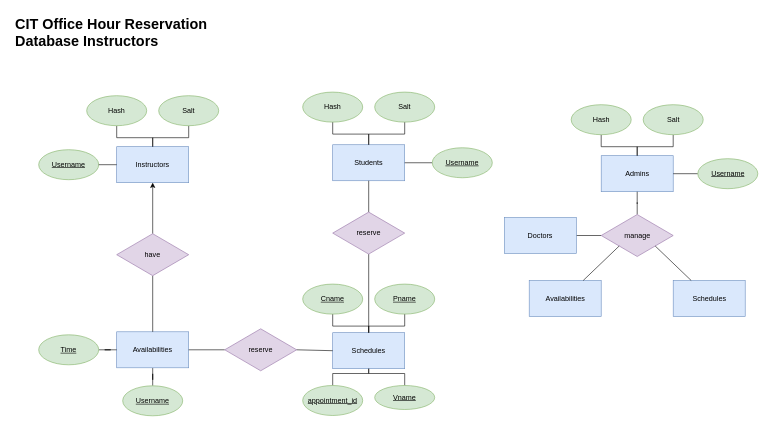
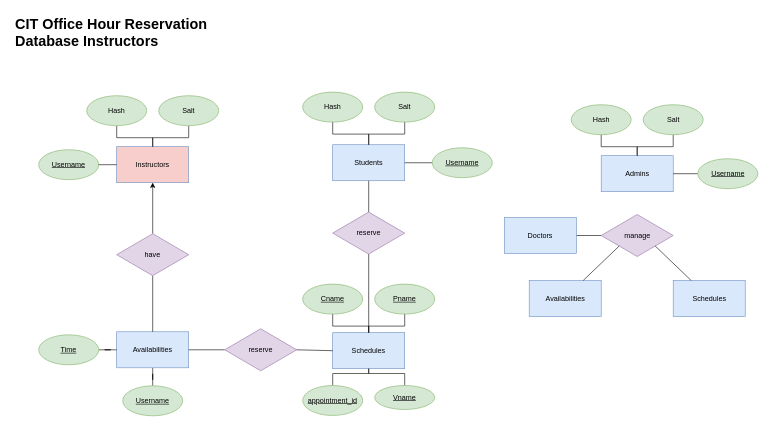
(153, 165) -> (153, 165)
(637, 203) -> none
